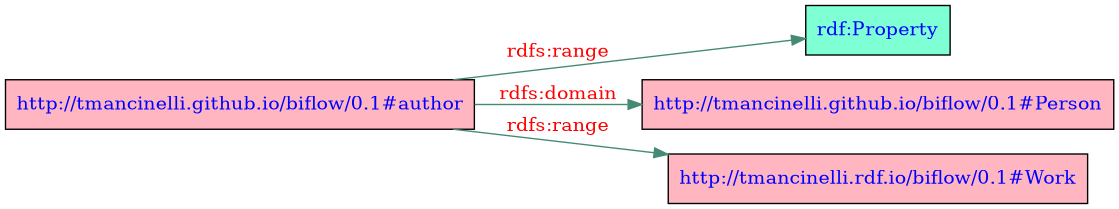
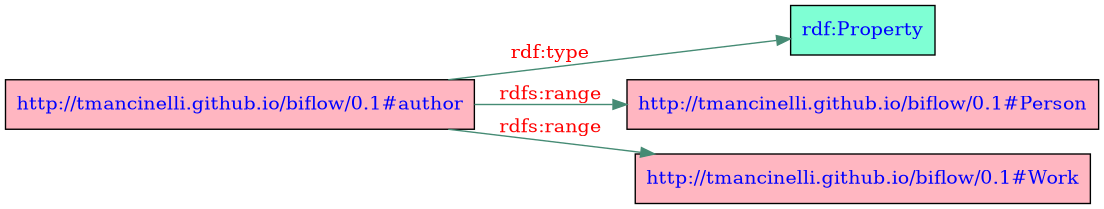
(558, 52) -> (551, 53)
(558, 94) -> (551, 94)
(878, 179) -> (863, 179)
